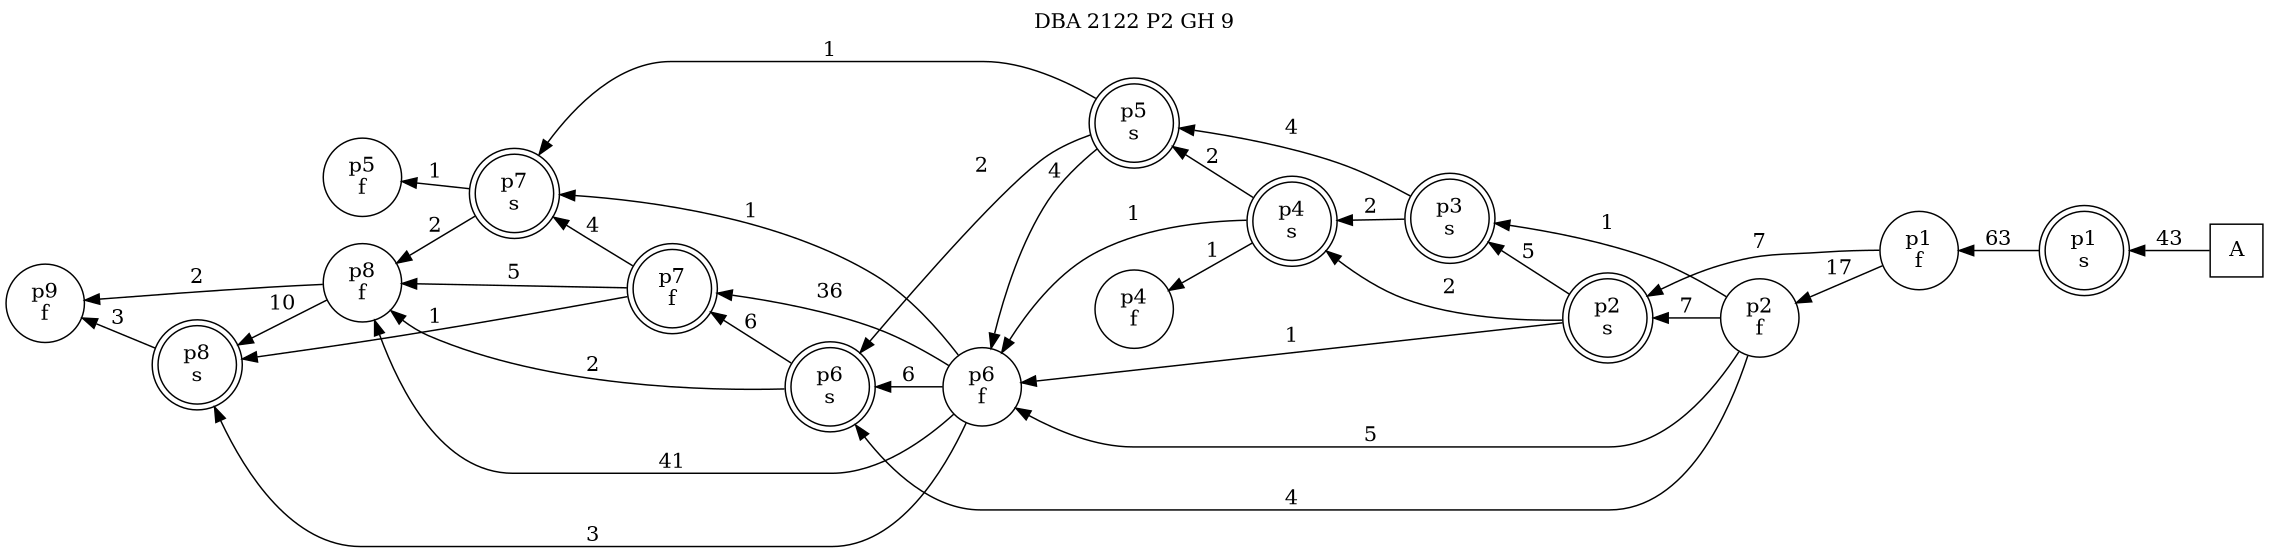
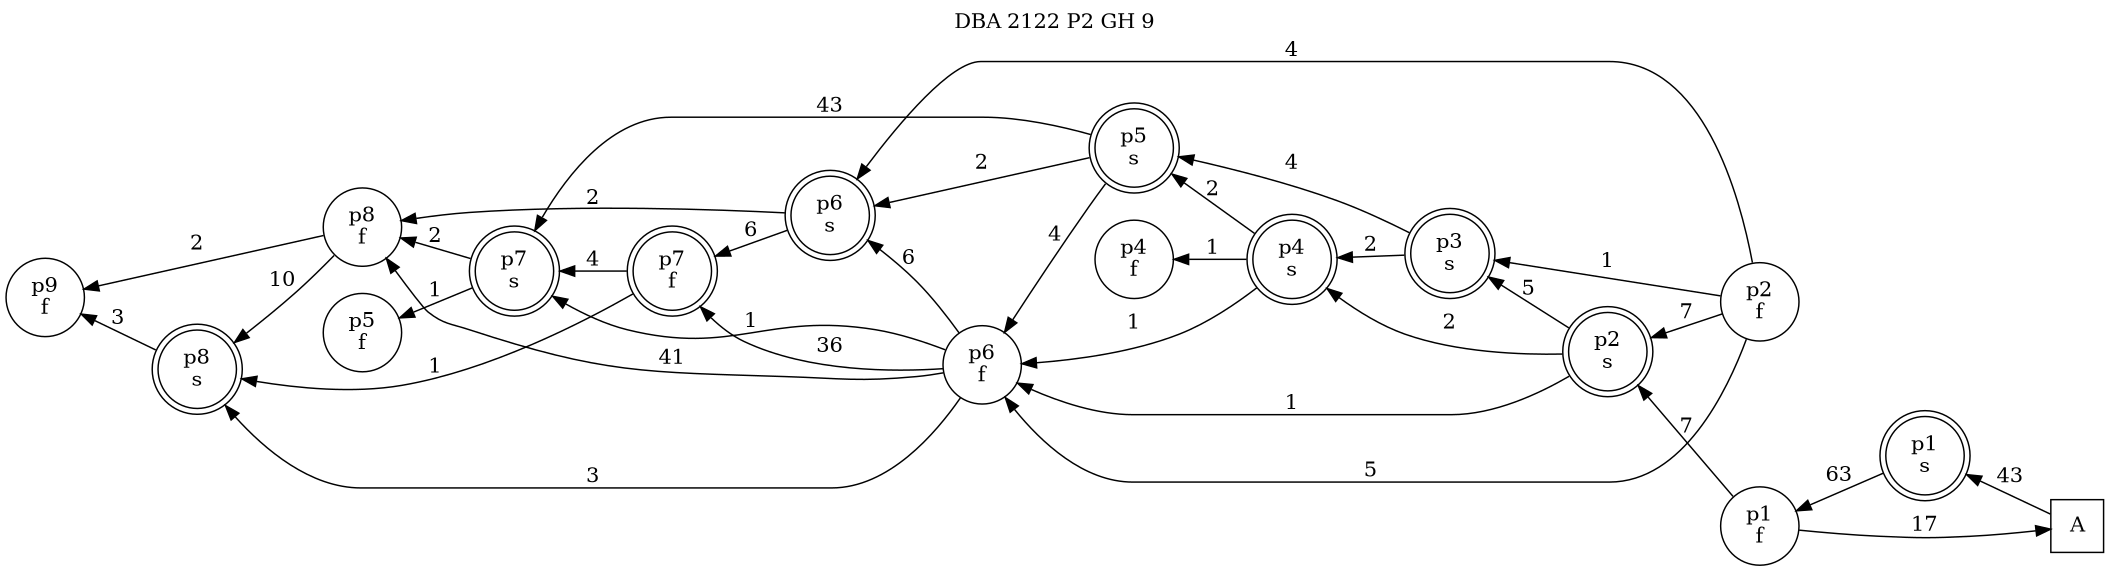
(830, 51) -> (830, 106)
(1846, 281) -> (1917, 538)
(522, 286) -> none
